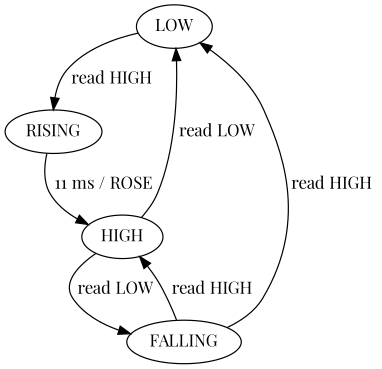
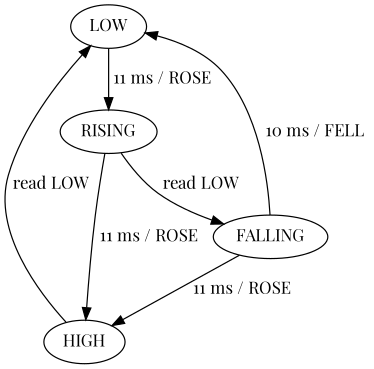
(112, 79) -> (162, 79)
(332, 184) -> (315, 132)
(212, 289) -> (242, 289)
(73, 299) -> (160, 195)
